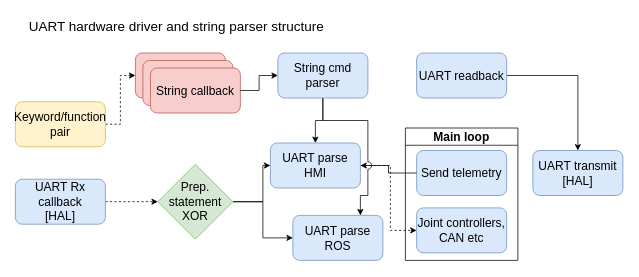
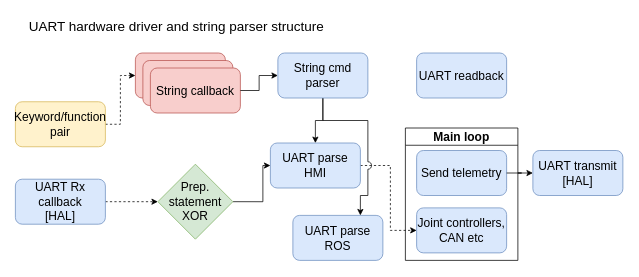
(543, 75) -> none
(389, 171) -> (520, 173)
(263, 237) -> none
